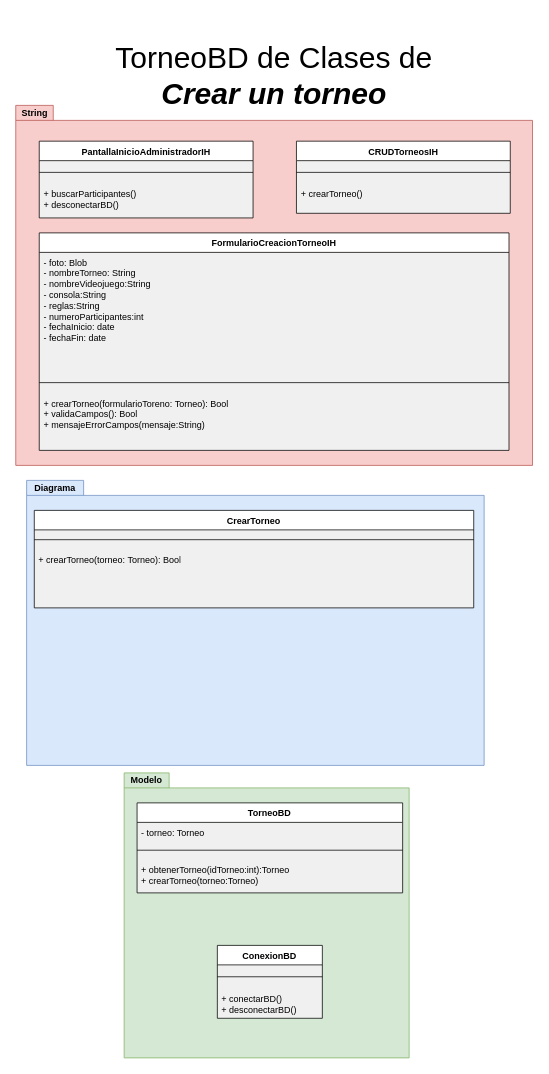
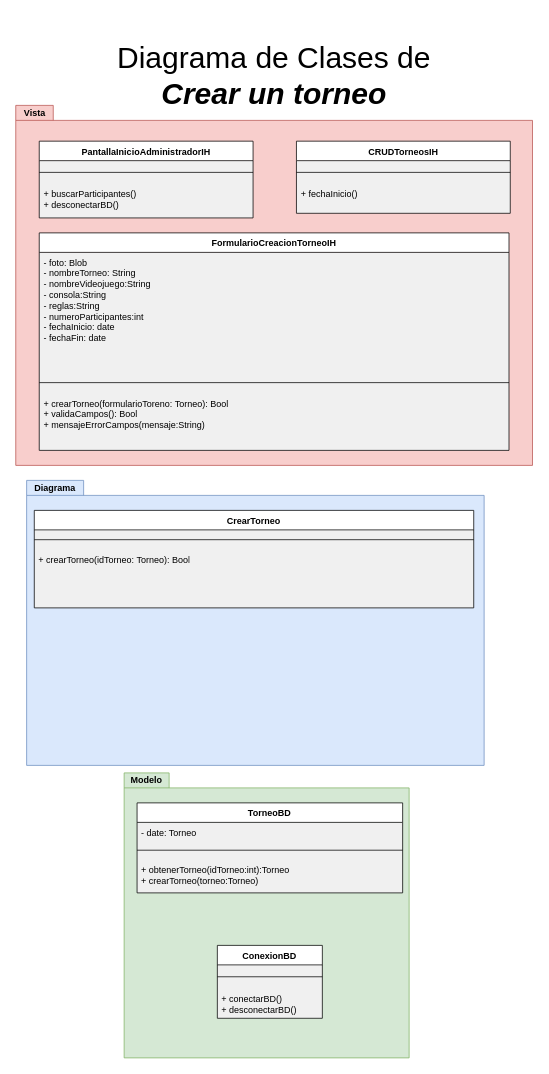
(274, 75) -> (274, 75)
(35, 113) -> (35, 113)
(338, 195) -> (335, 195)
(120, 560) -> (124, 560)
(178, 833) -> (173, 833)
